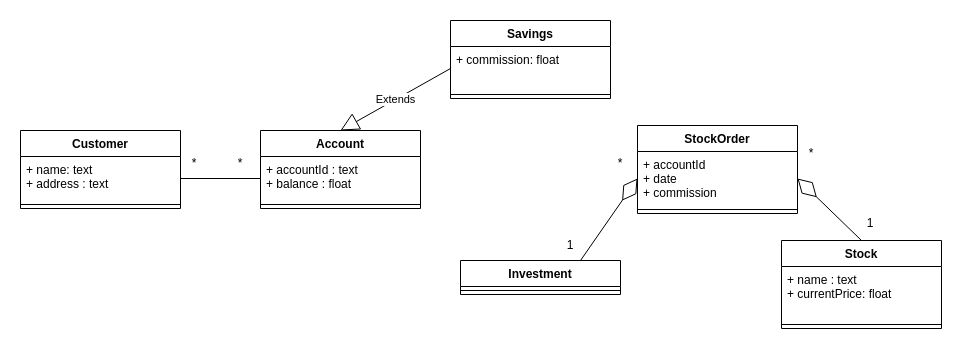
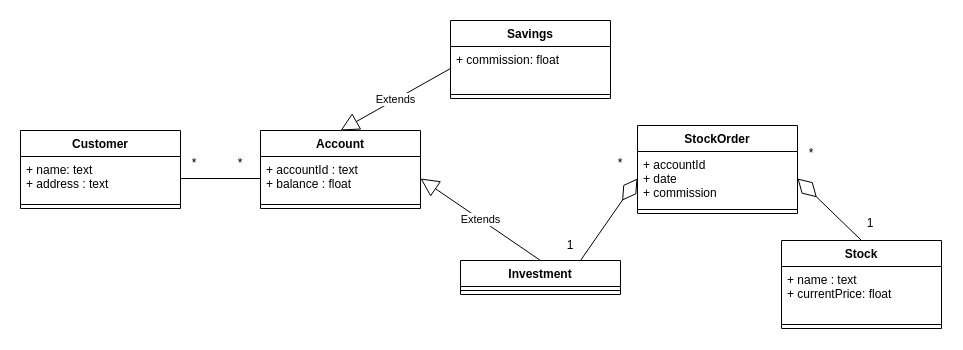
none -> (488, 225)
